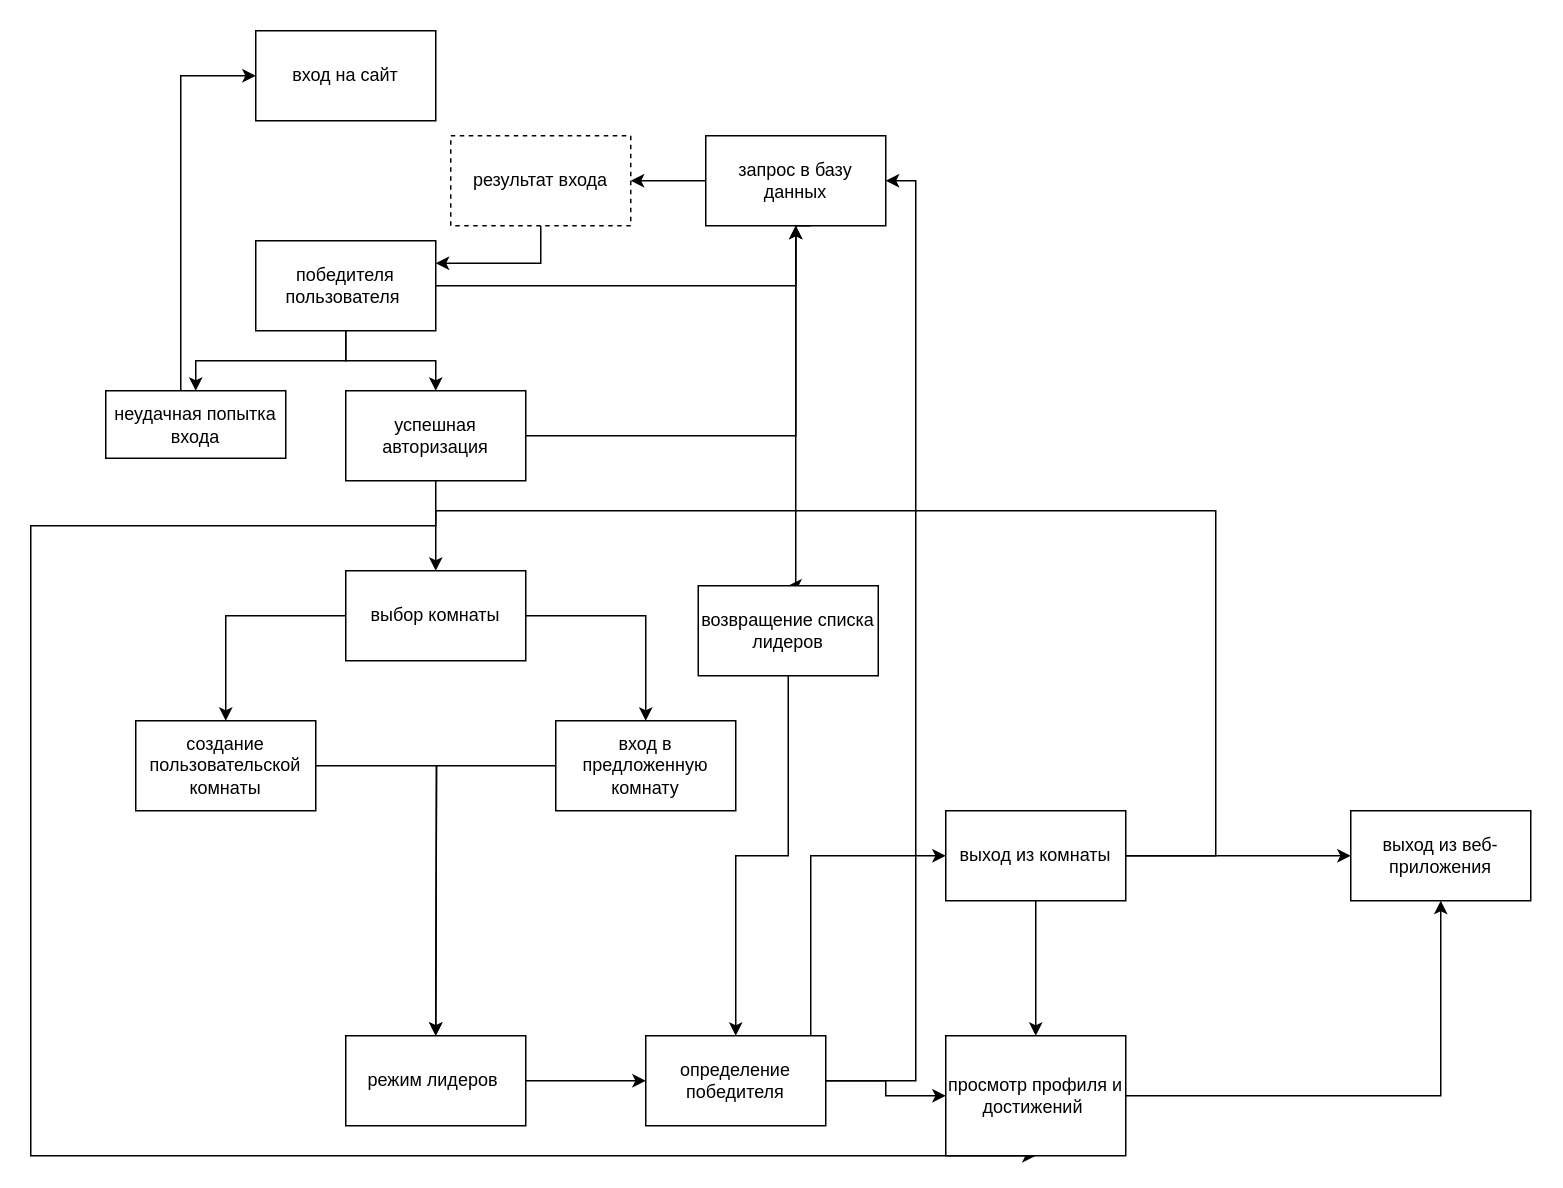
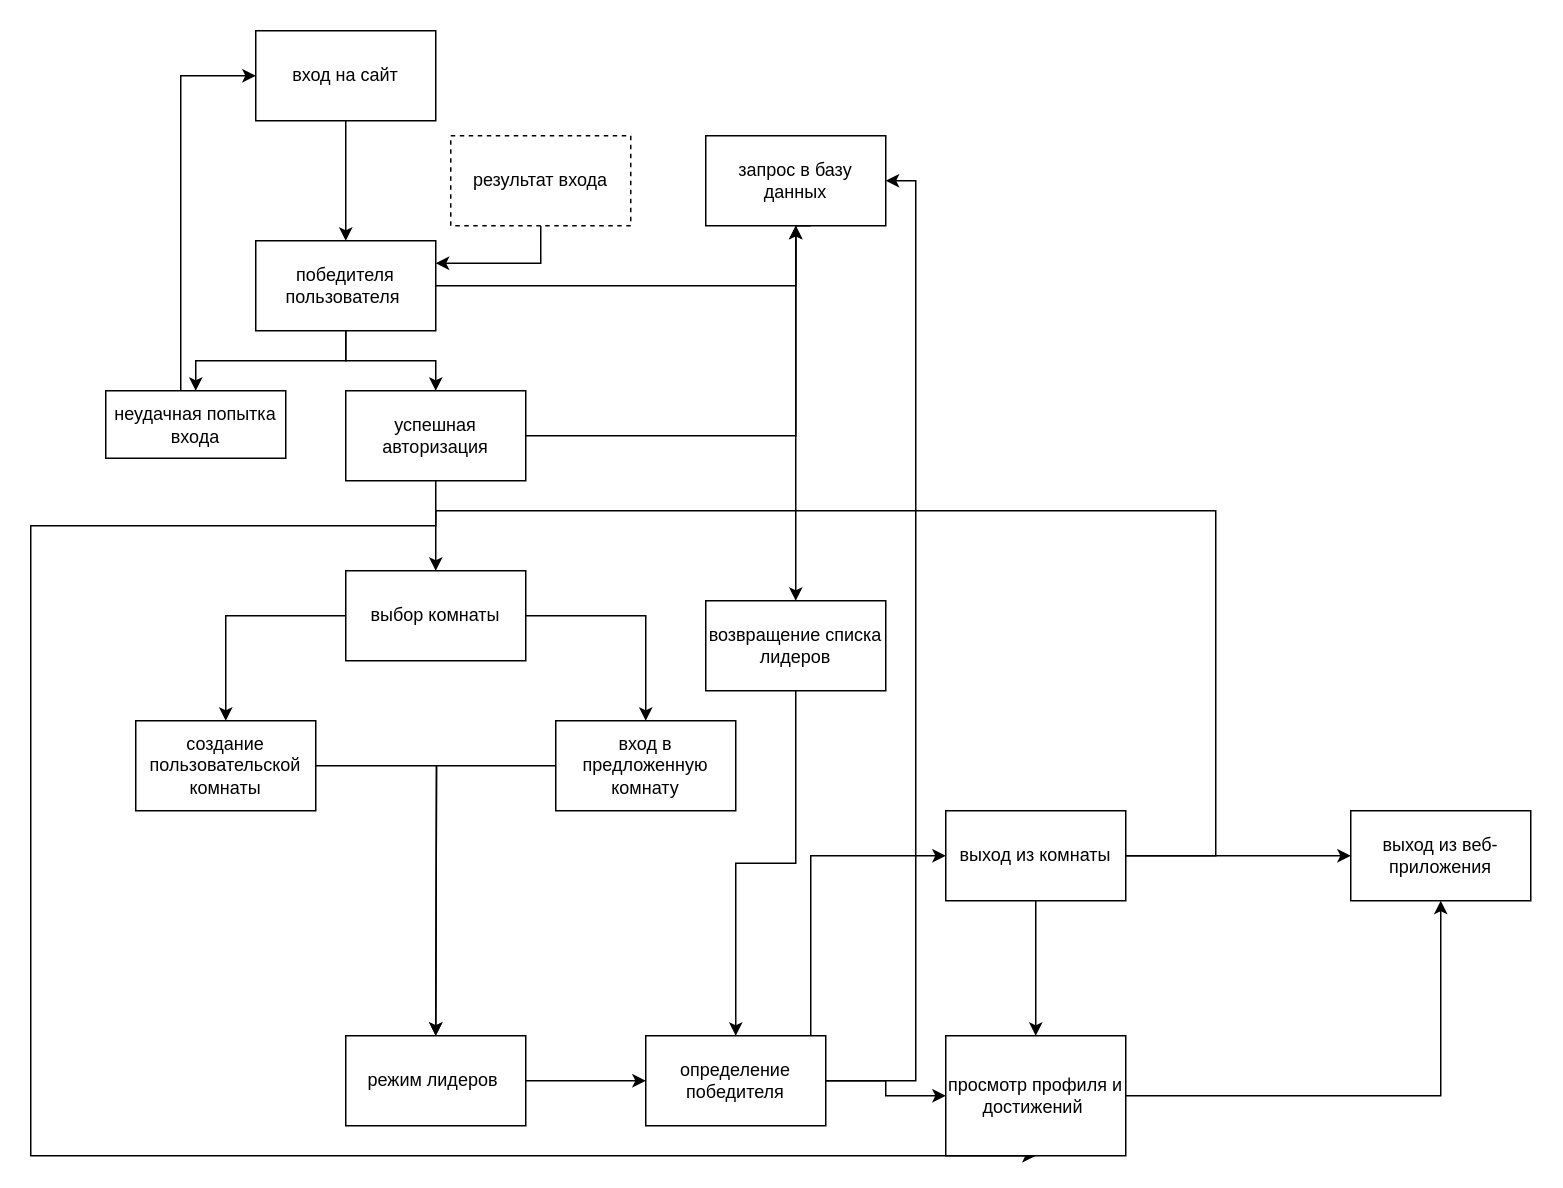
none -> (346, 176)
(674, 181) -> none
(788, 631) -> (796, 646)
